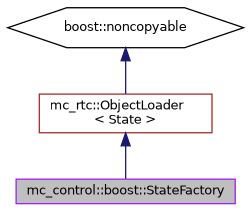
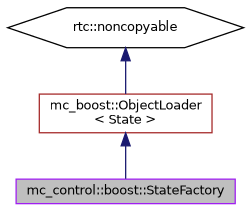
(126, 28) -> (126, 28)
(126, 113) -> (126, 113)
